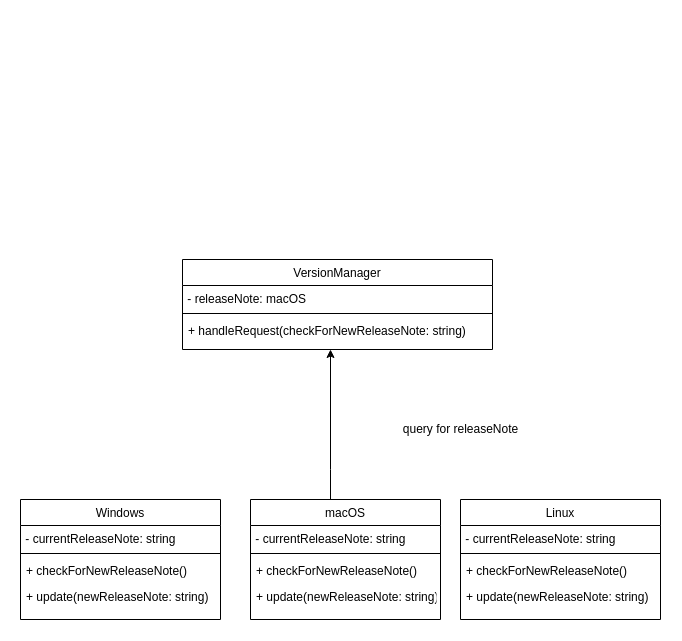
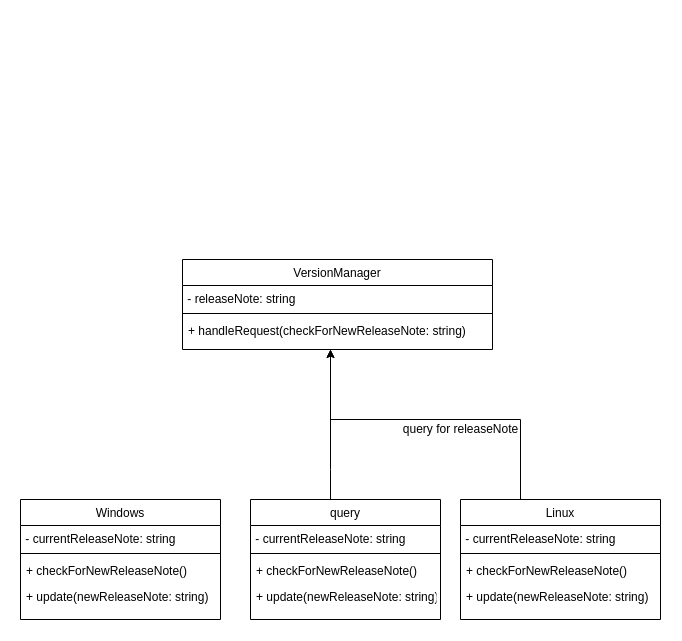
(245, 300) -> (247, 300)
none -> (467, 420)
(345, 513) -> (345, 513)
